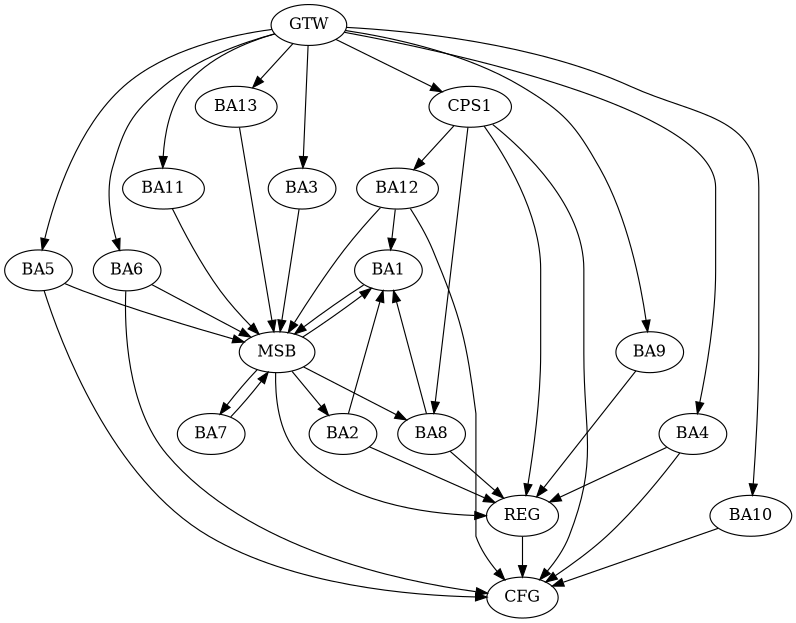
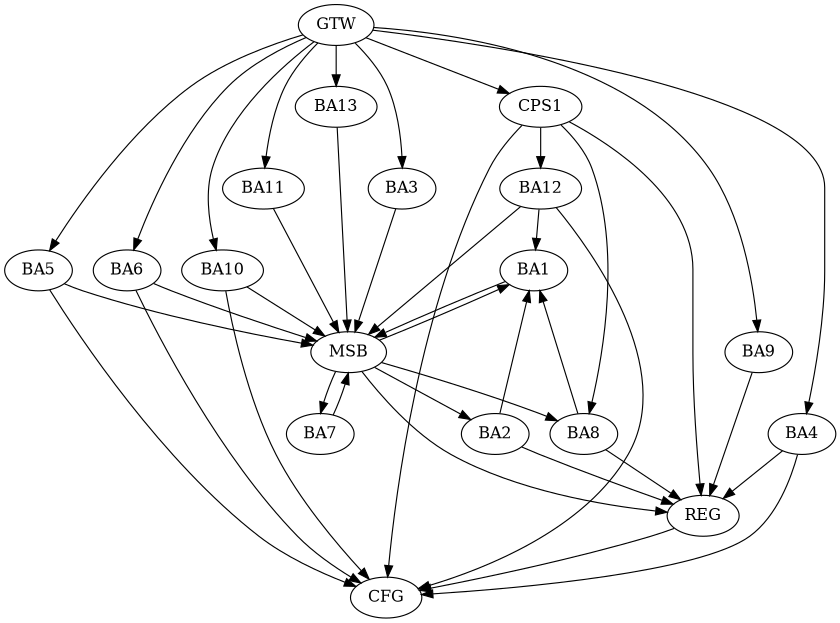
none -> (281, 308)
